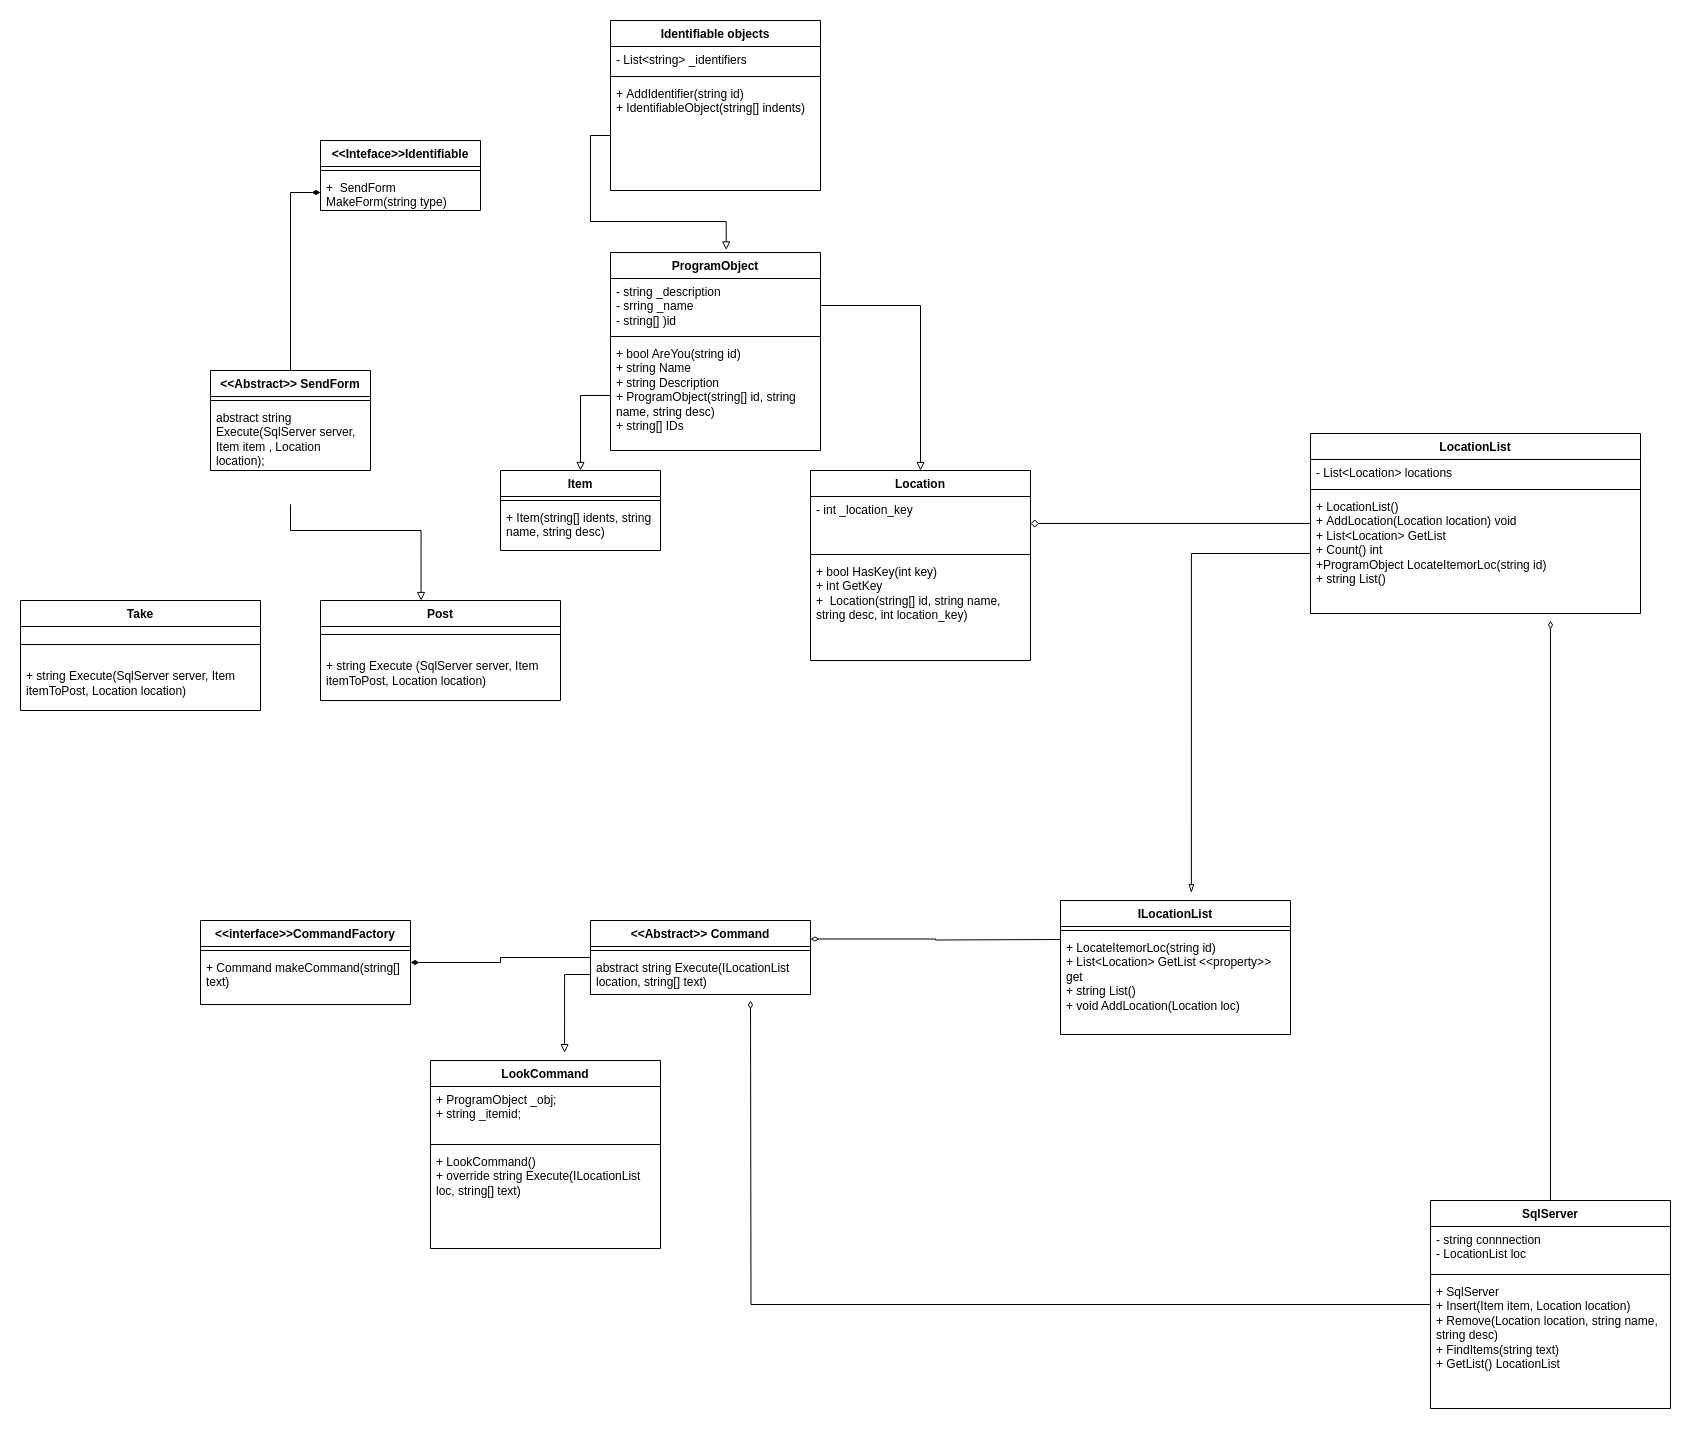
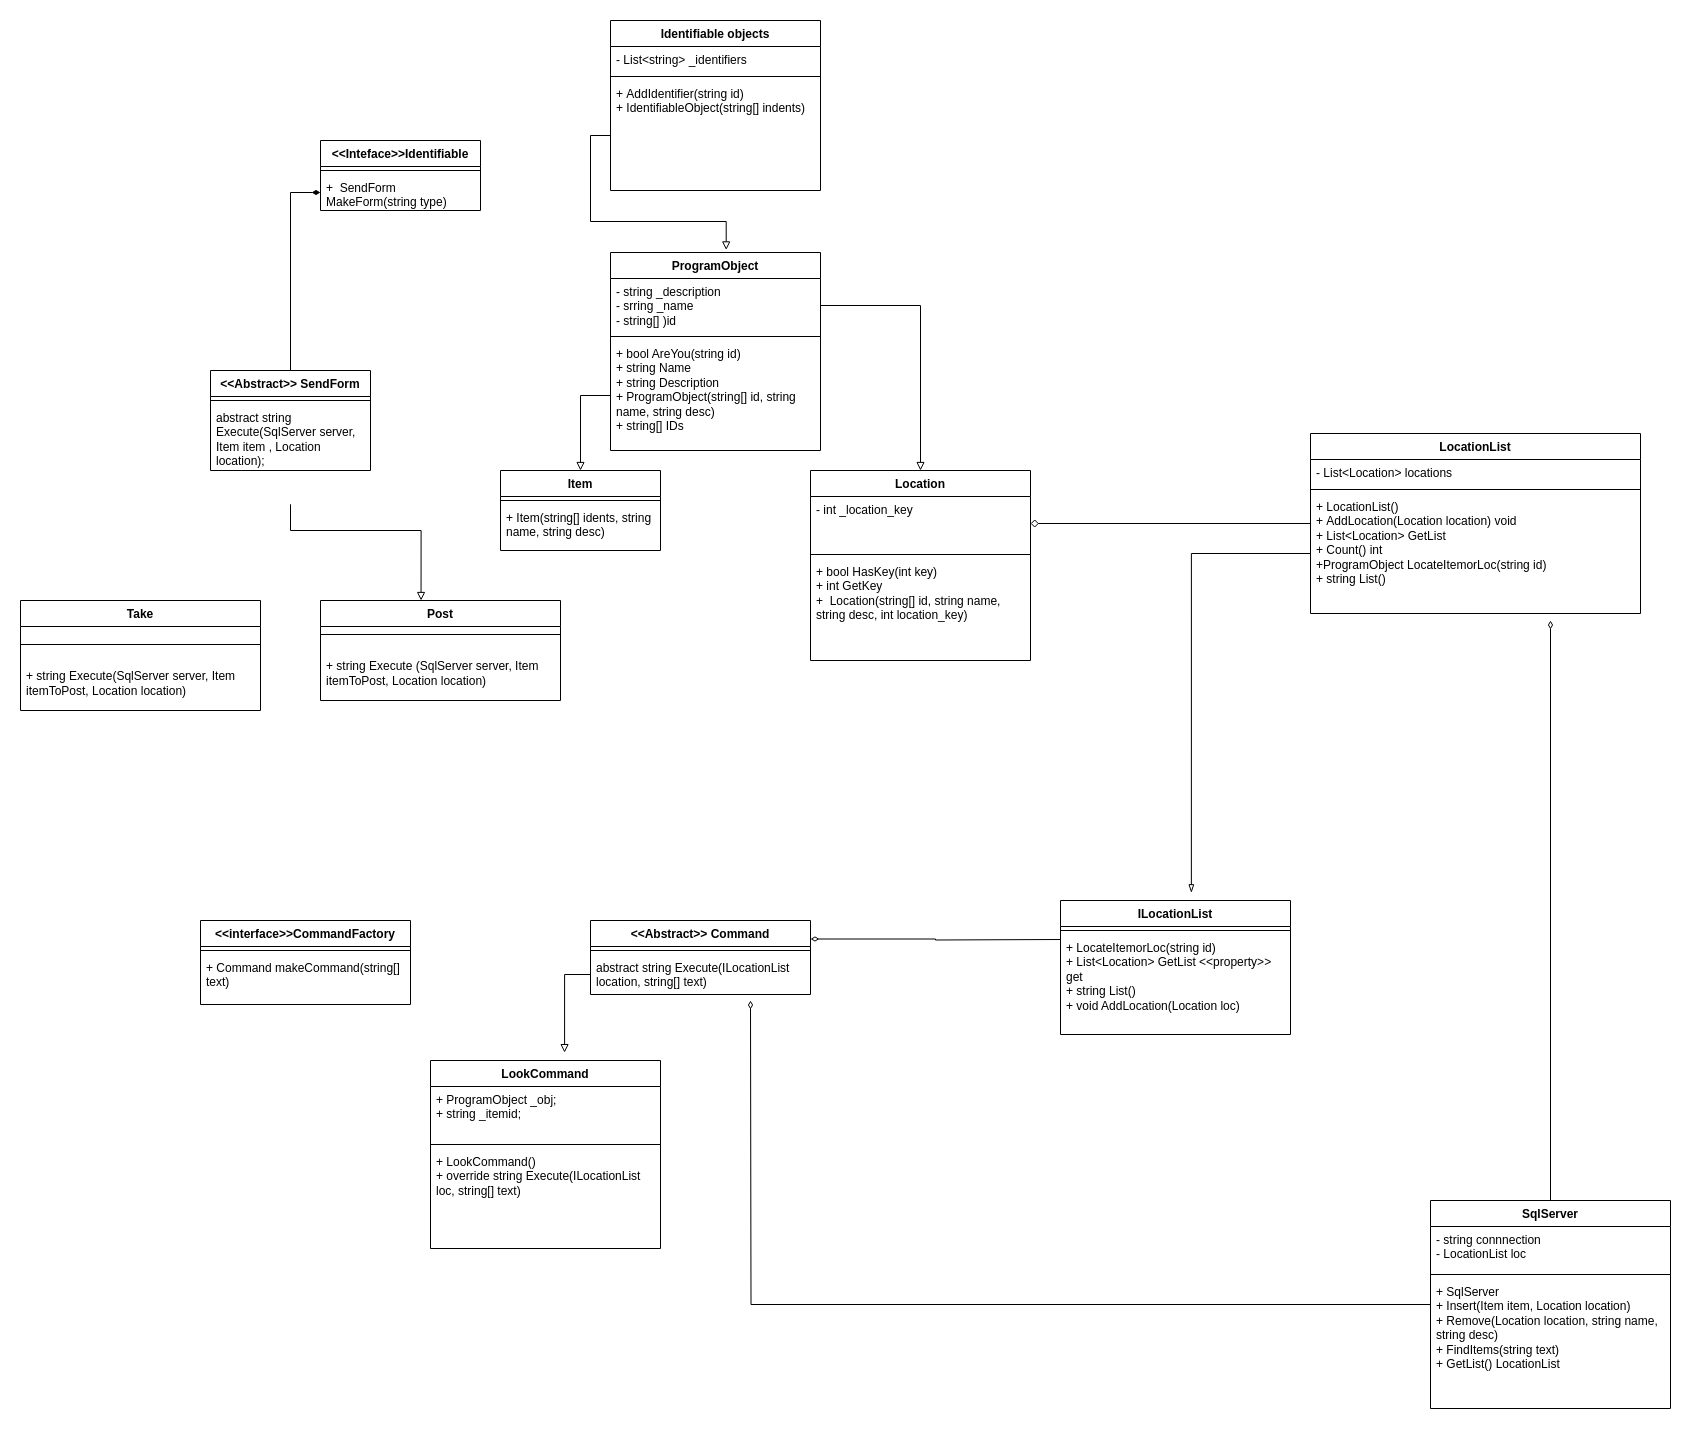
(502, 958) -> none
